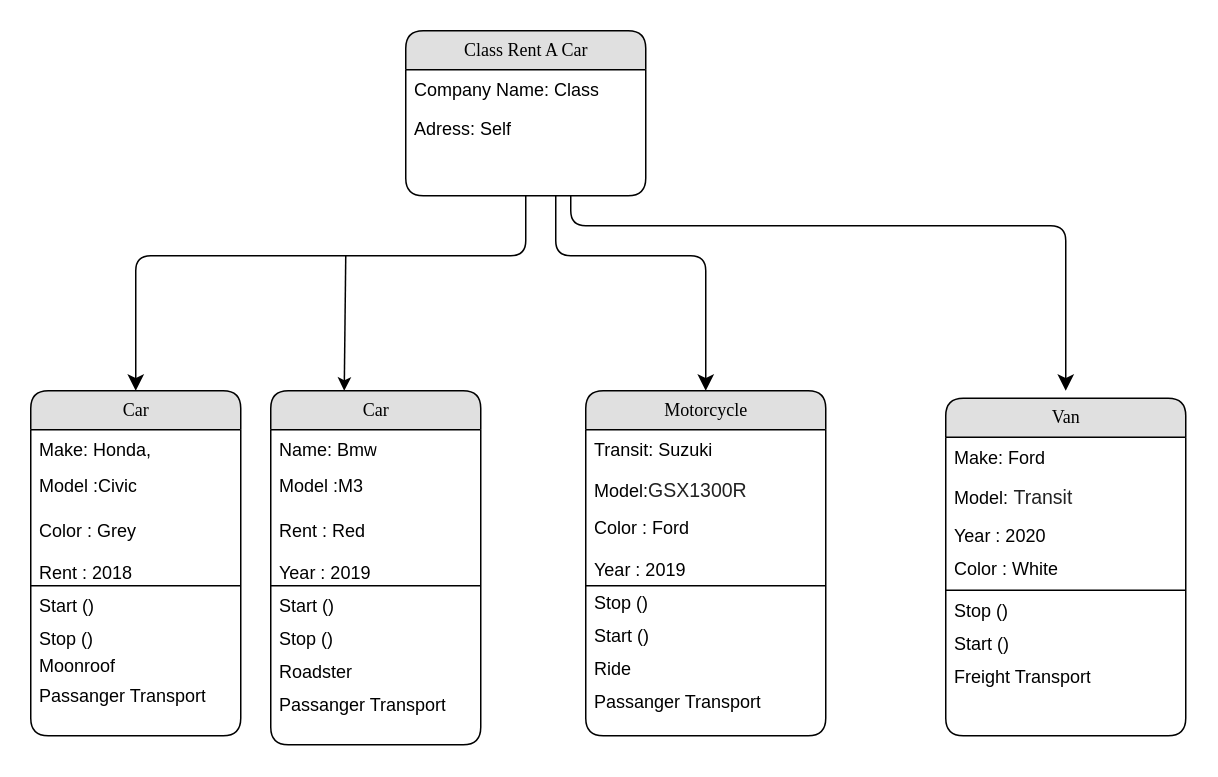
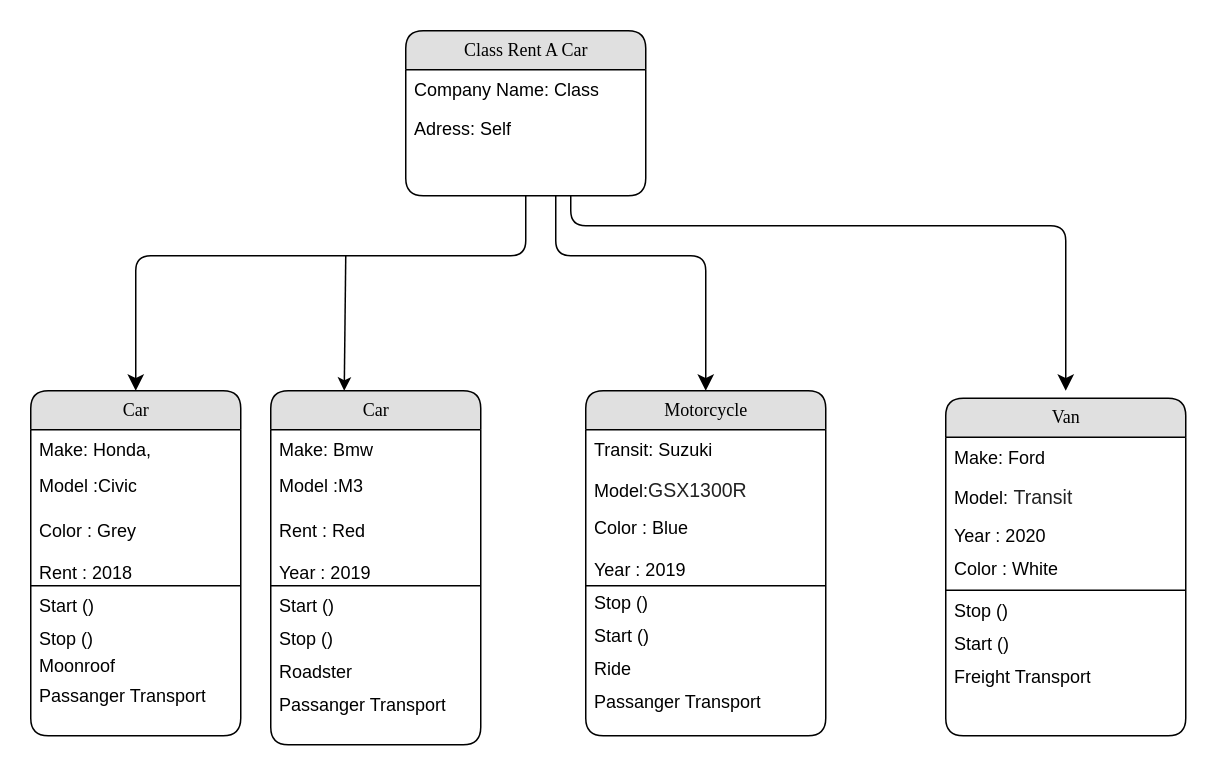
(320, 451) -> (320, 451)
(646, 529) -> (644, 529)
